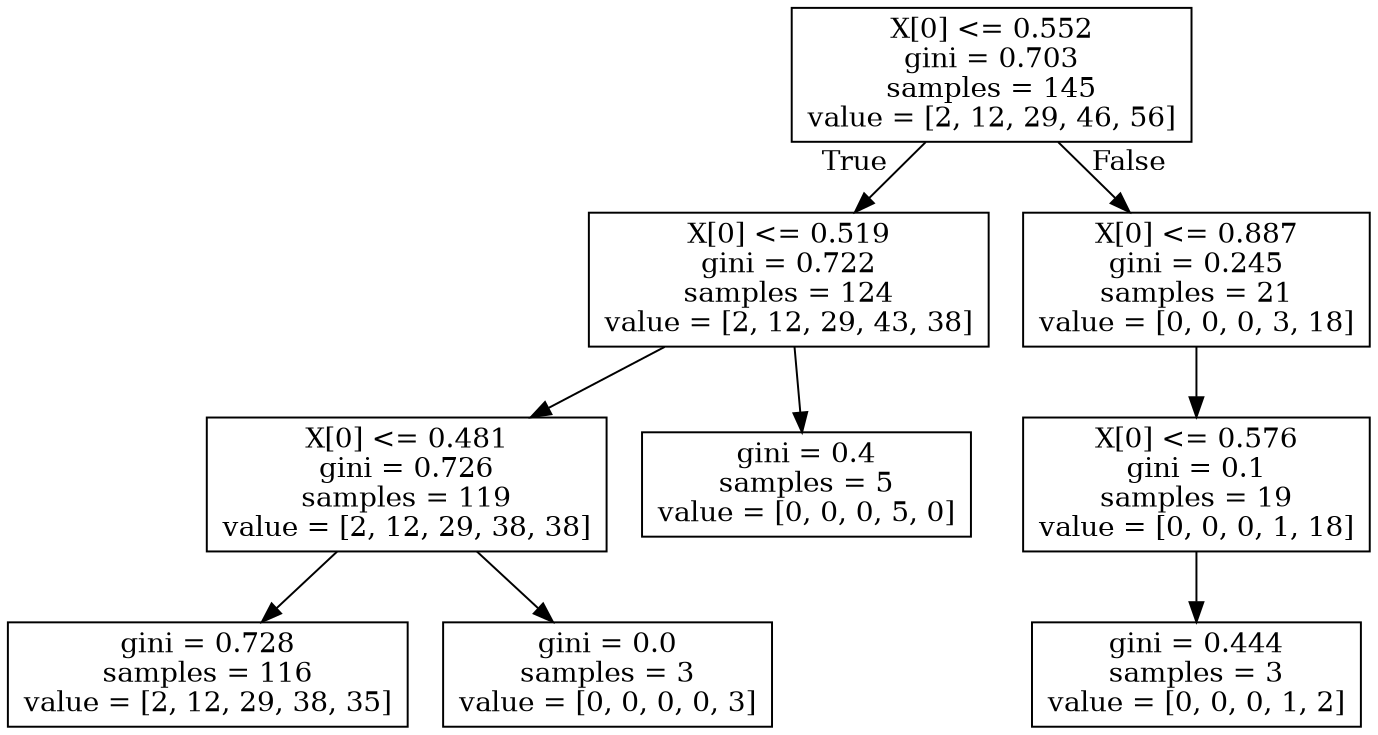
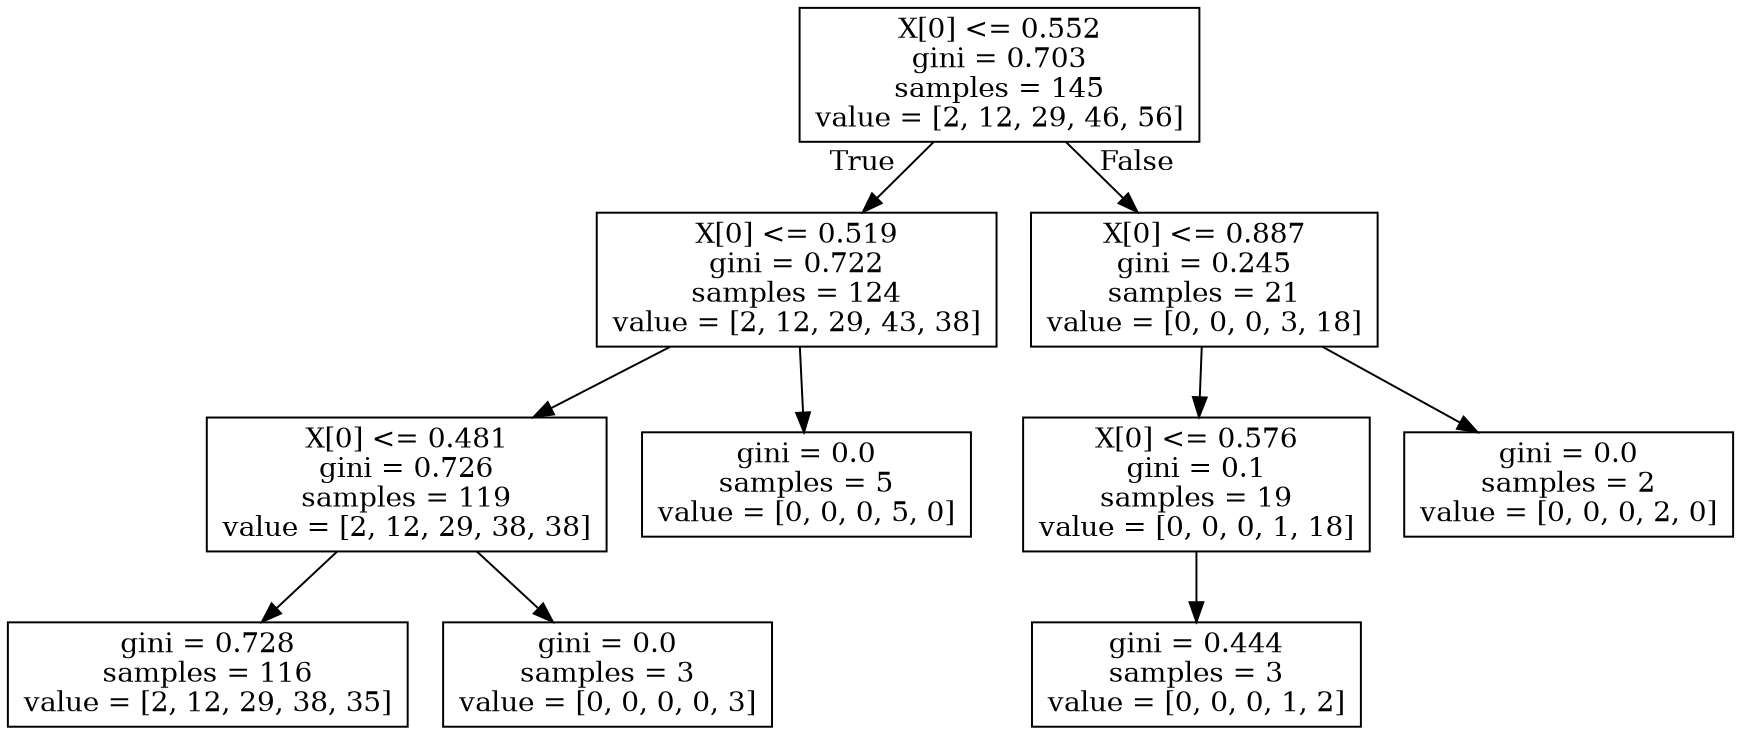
(806, 484) -> (806, 484)
none -> (1569, 484)
